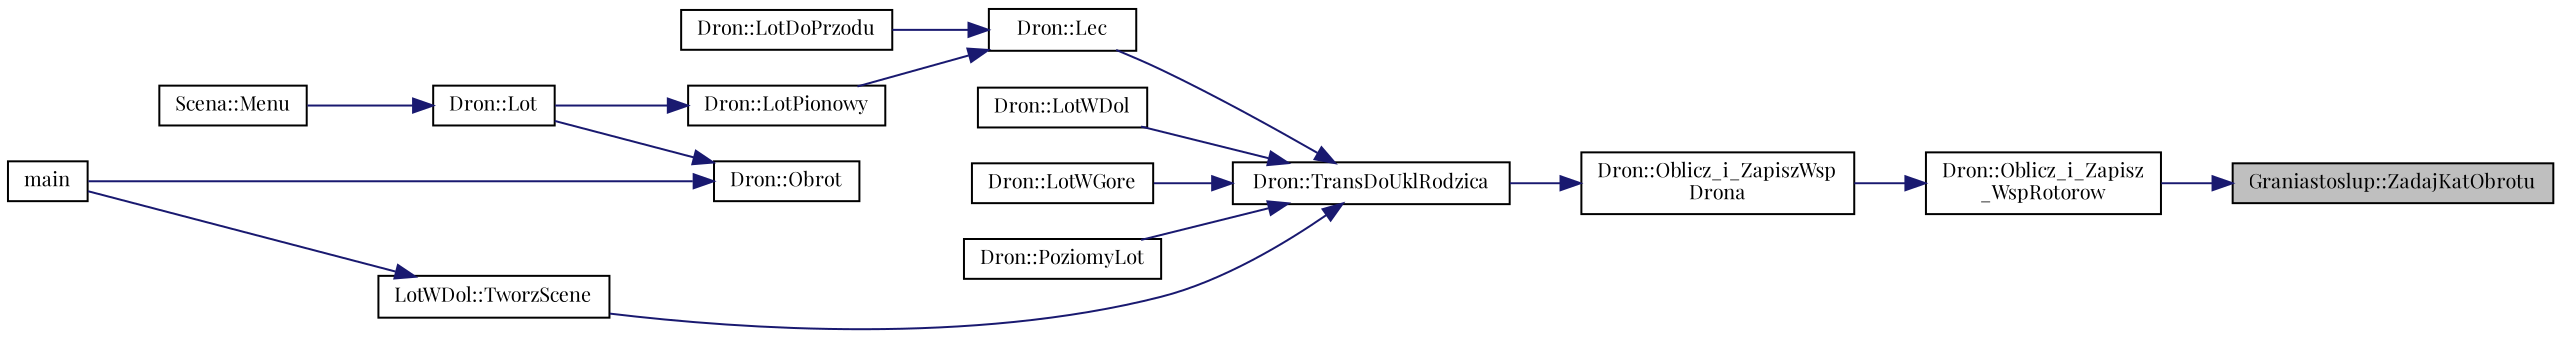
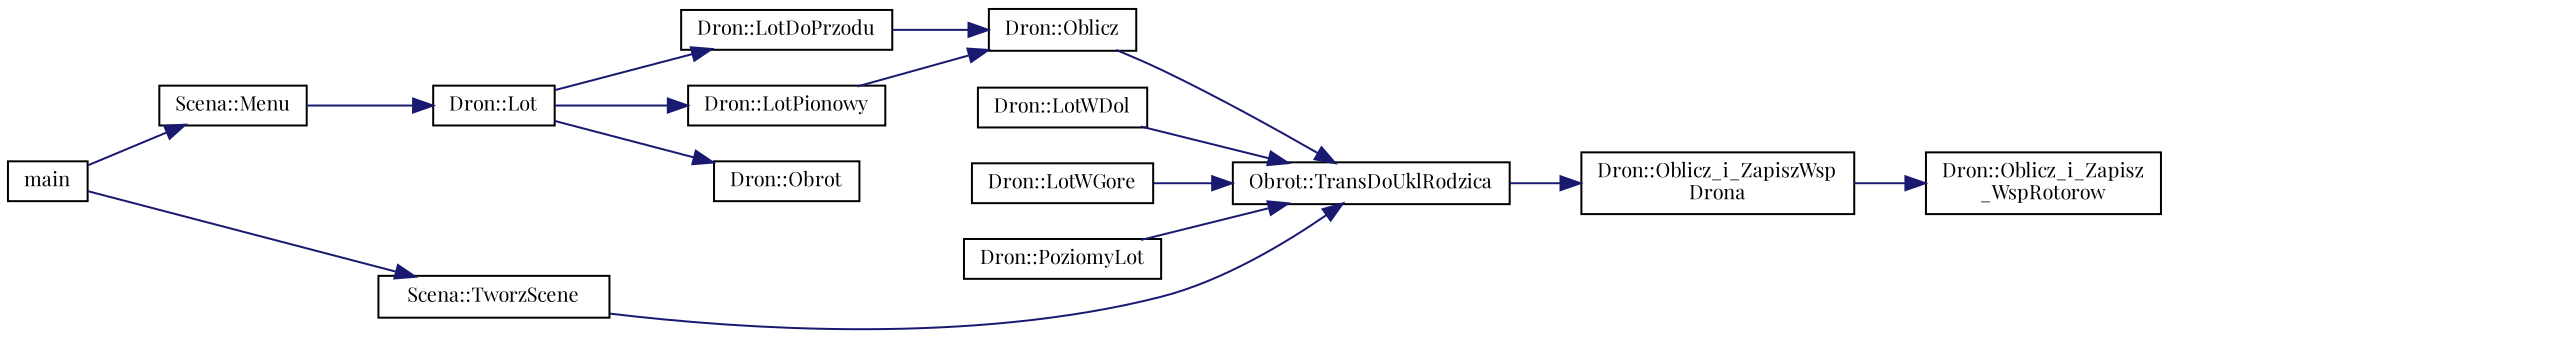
(1063, 30) -> (1063, 30)
none -> (624, 72)
(391, 181) -> (128, 149)
(1371, 183) -> (1371, 183)
(2393, 183) -> none
(494, 297) -> (494, 297)
